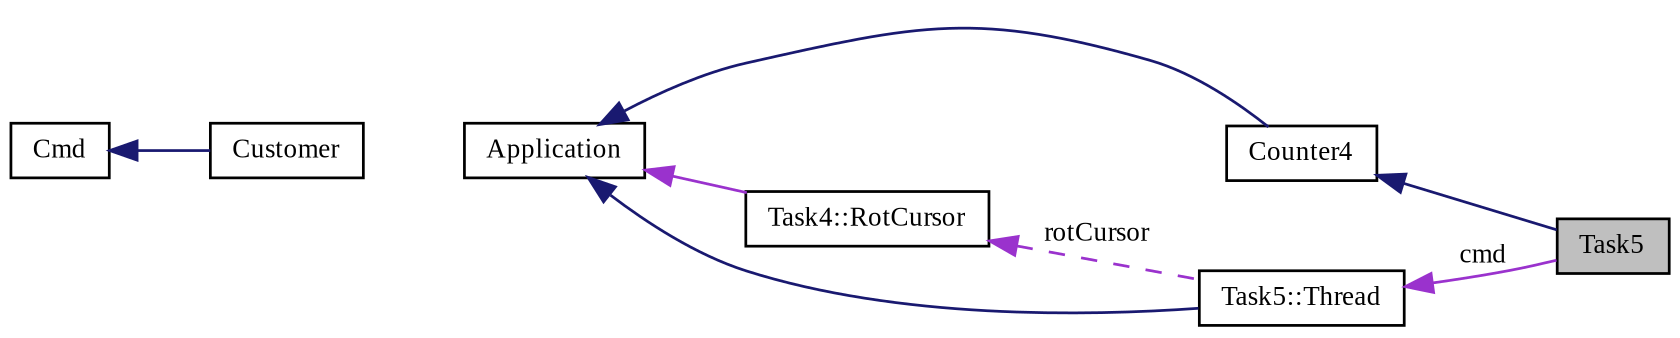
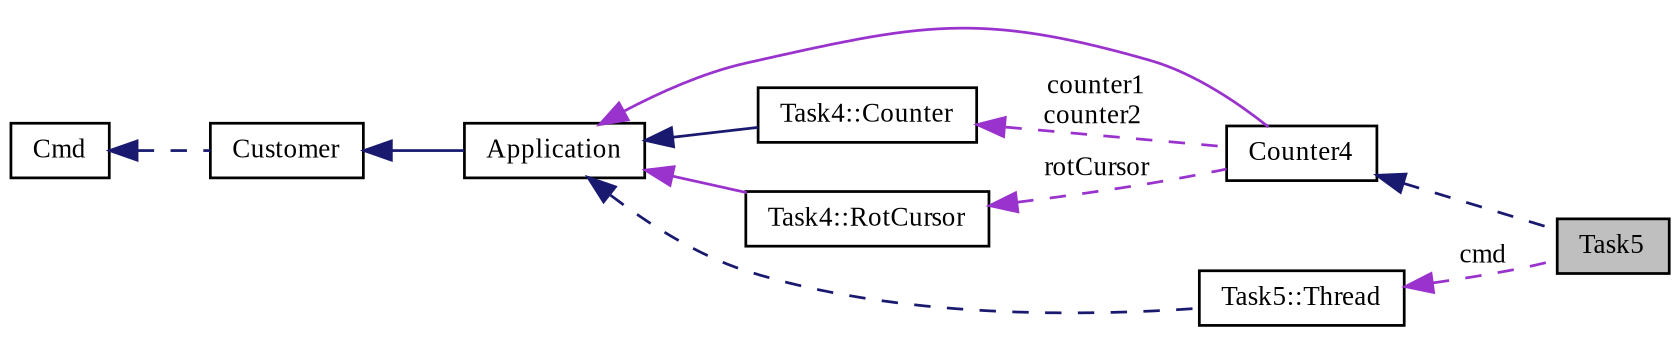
(951, 28) -> (951, 28)
none -> (867, 115)
(174, 151) -> (174, 151)
none -> (428, 151)
(1480, 207) -> (1480, 207)
(1108, 263) -> (1122, 188)
(1495, 273) -> (1495, 273)
(893, 302) -> (893, 302)
